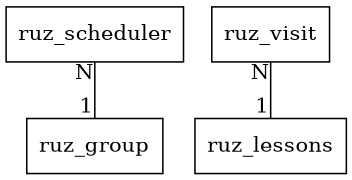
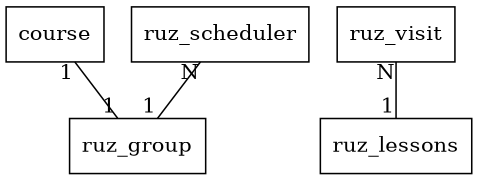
none -> (55, 34)
